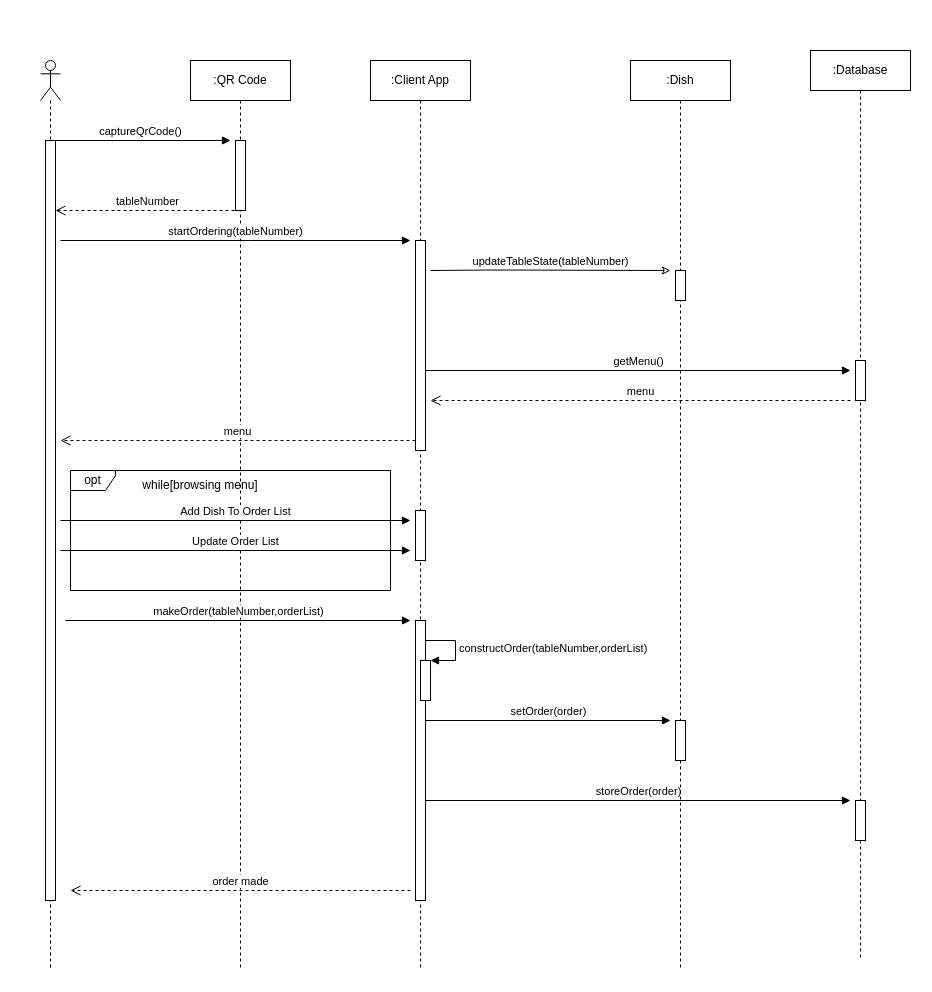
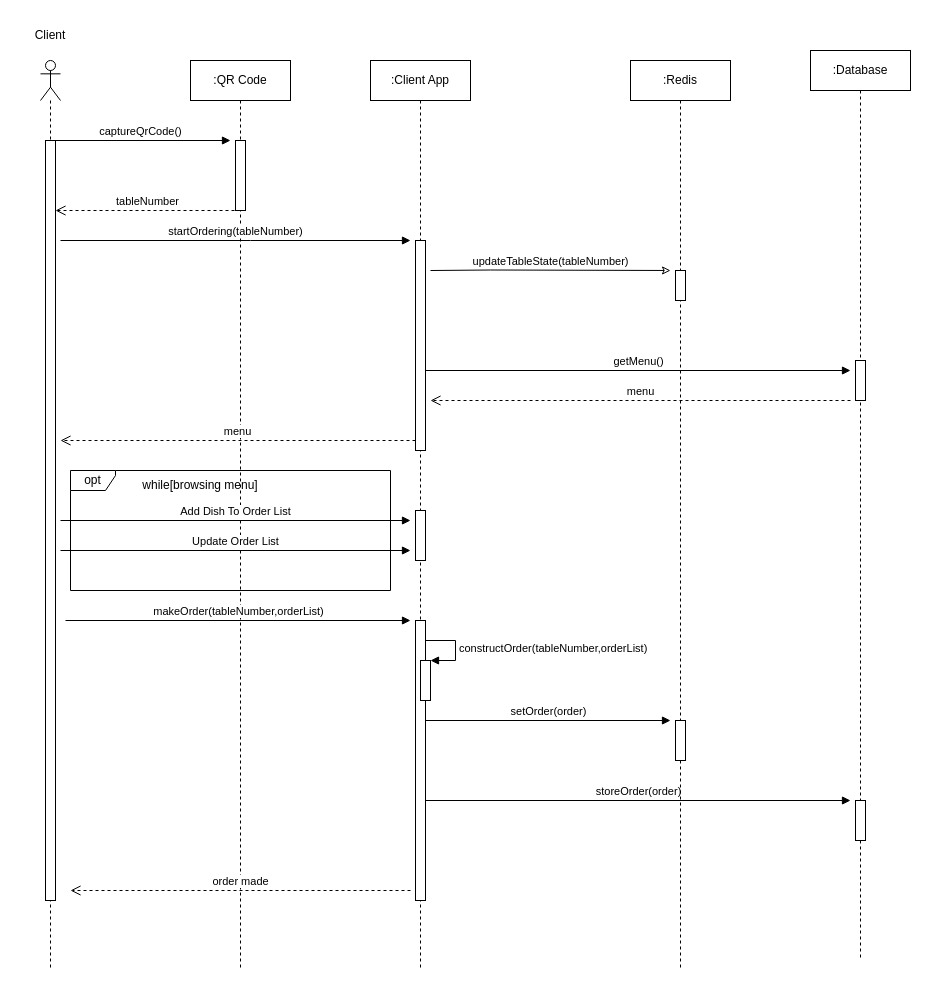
none -> (51, 36)
(681, 81) -> (681, 81)
